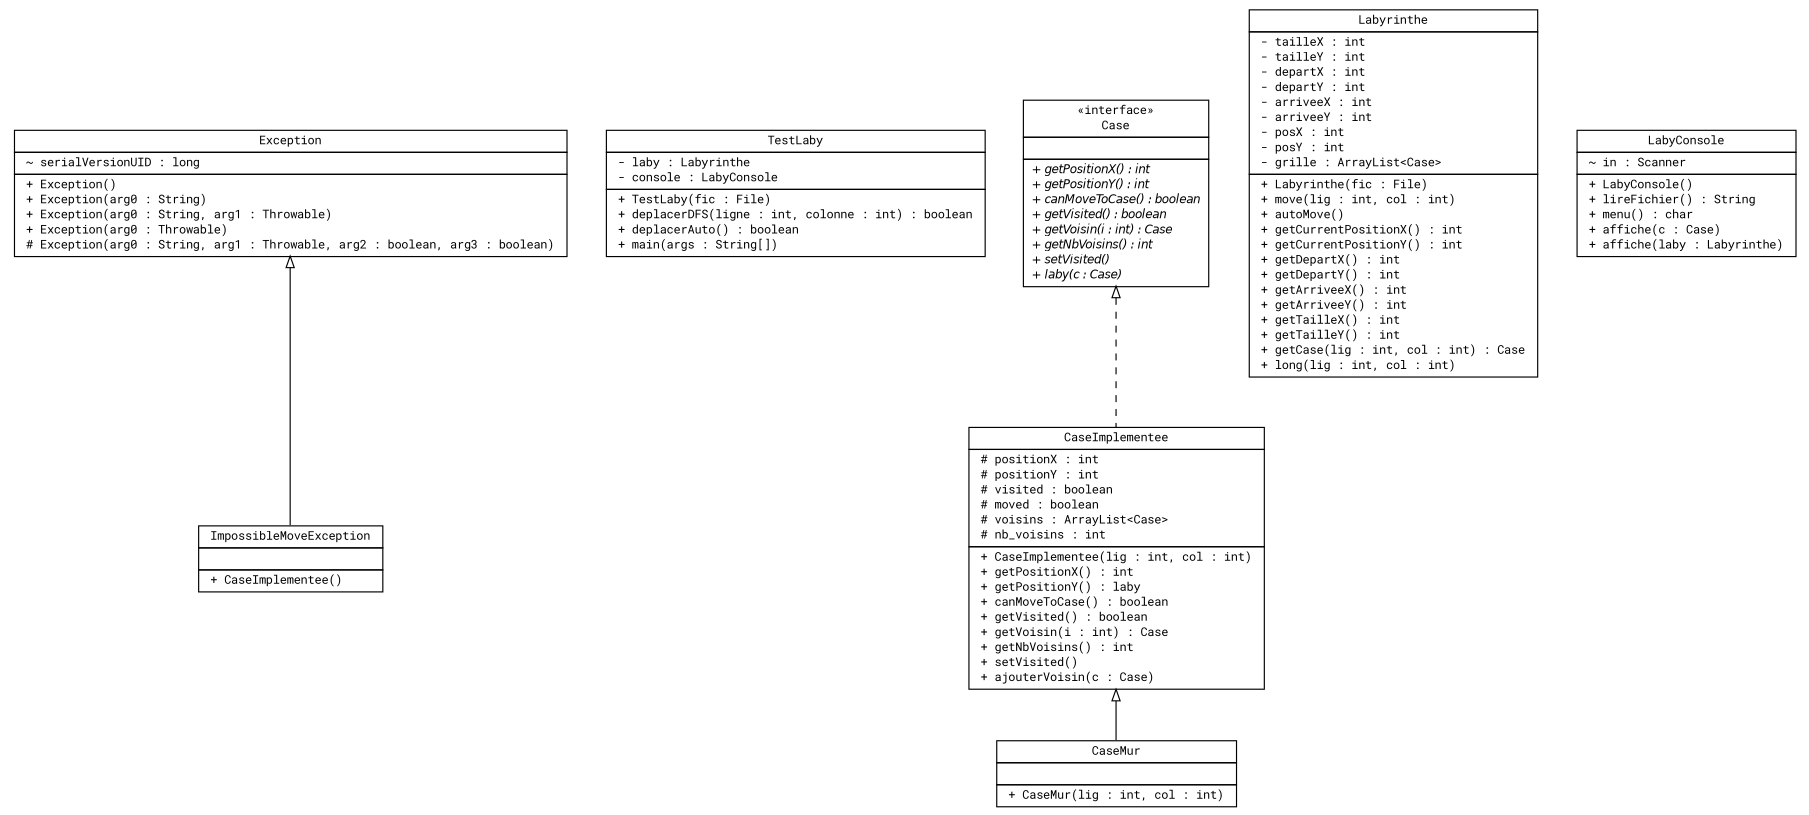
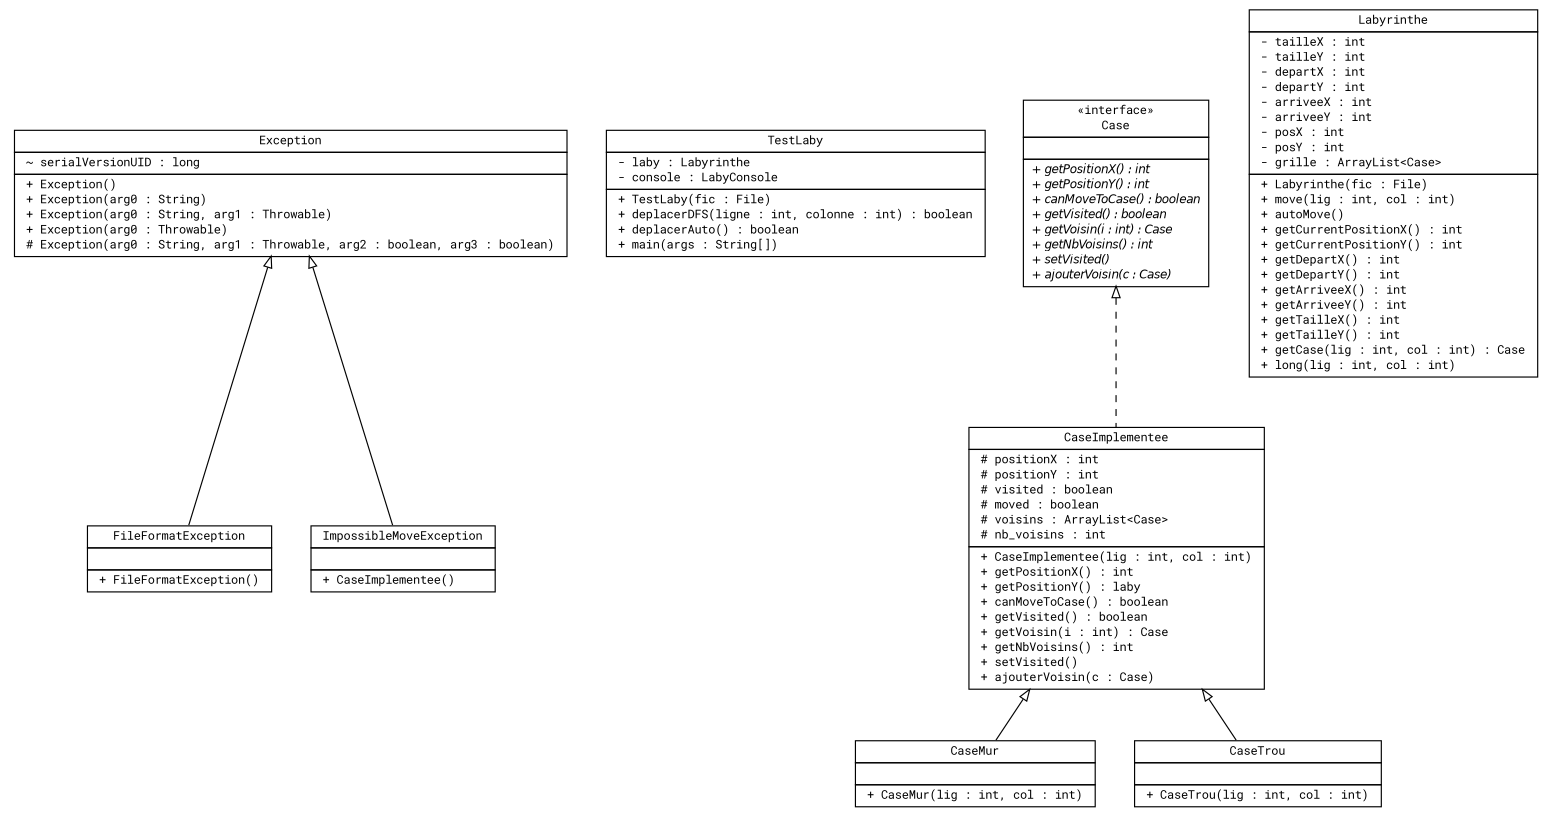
(1686, 193) -> none
(1077, 275) -> (1102, 275)
none -> (179, 558)
none -> (1257, 773)
